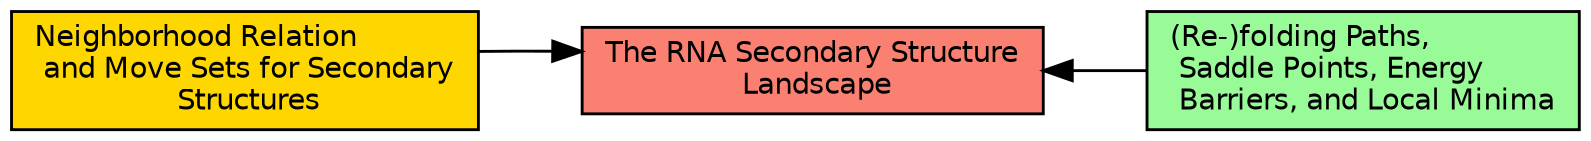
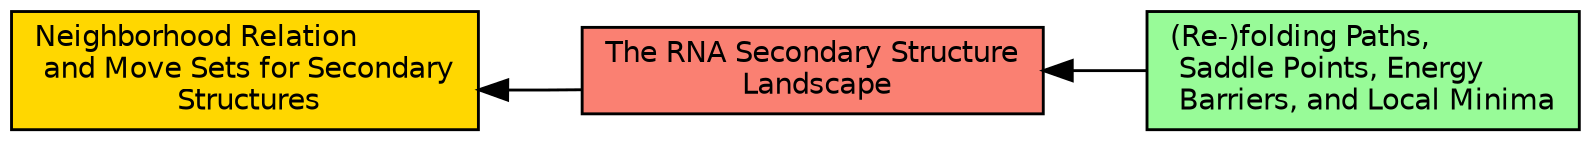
(515, 51) -> (545, 90)
